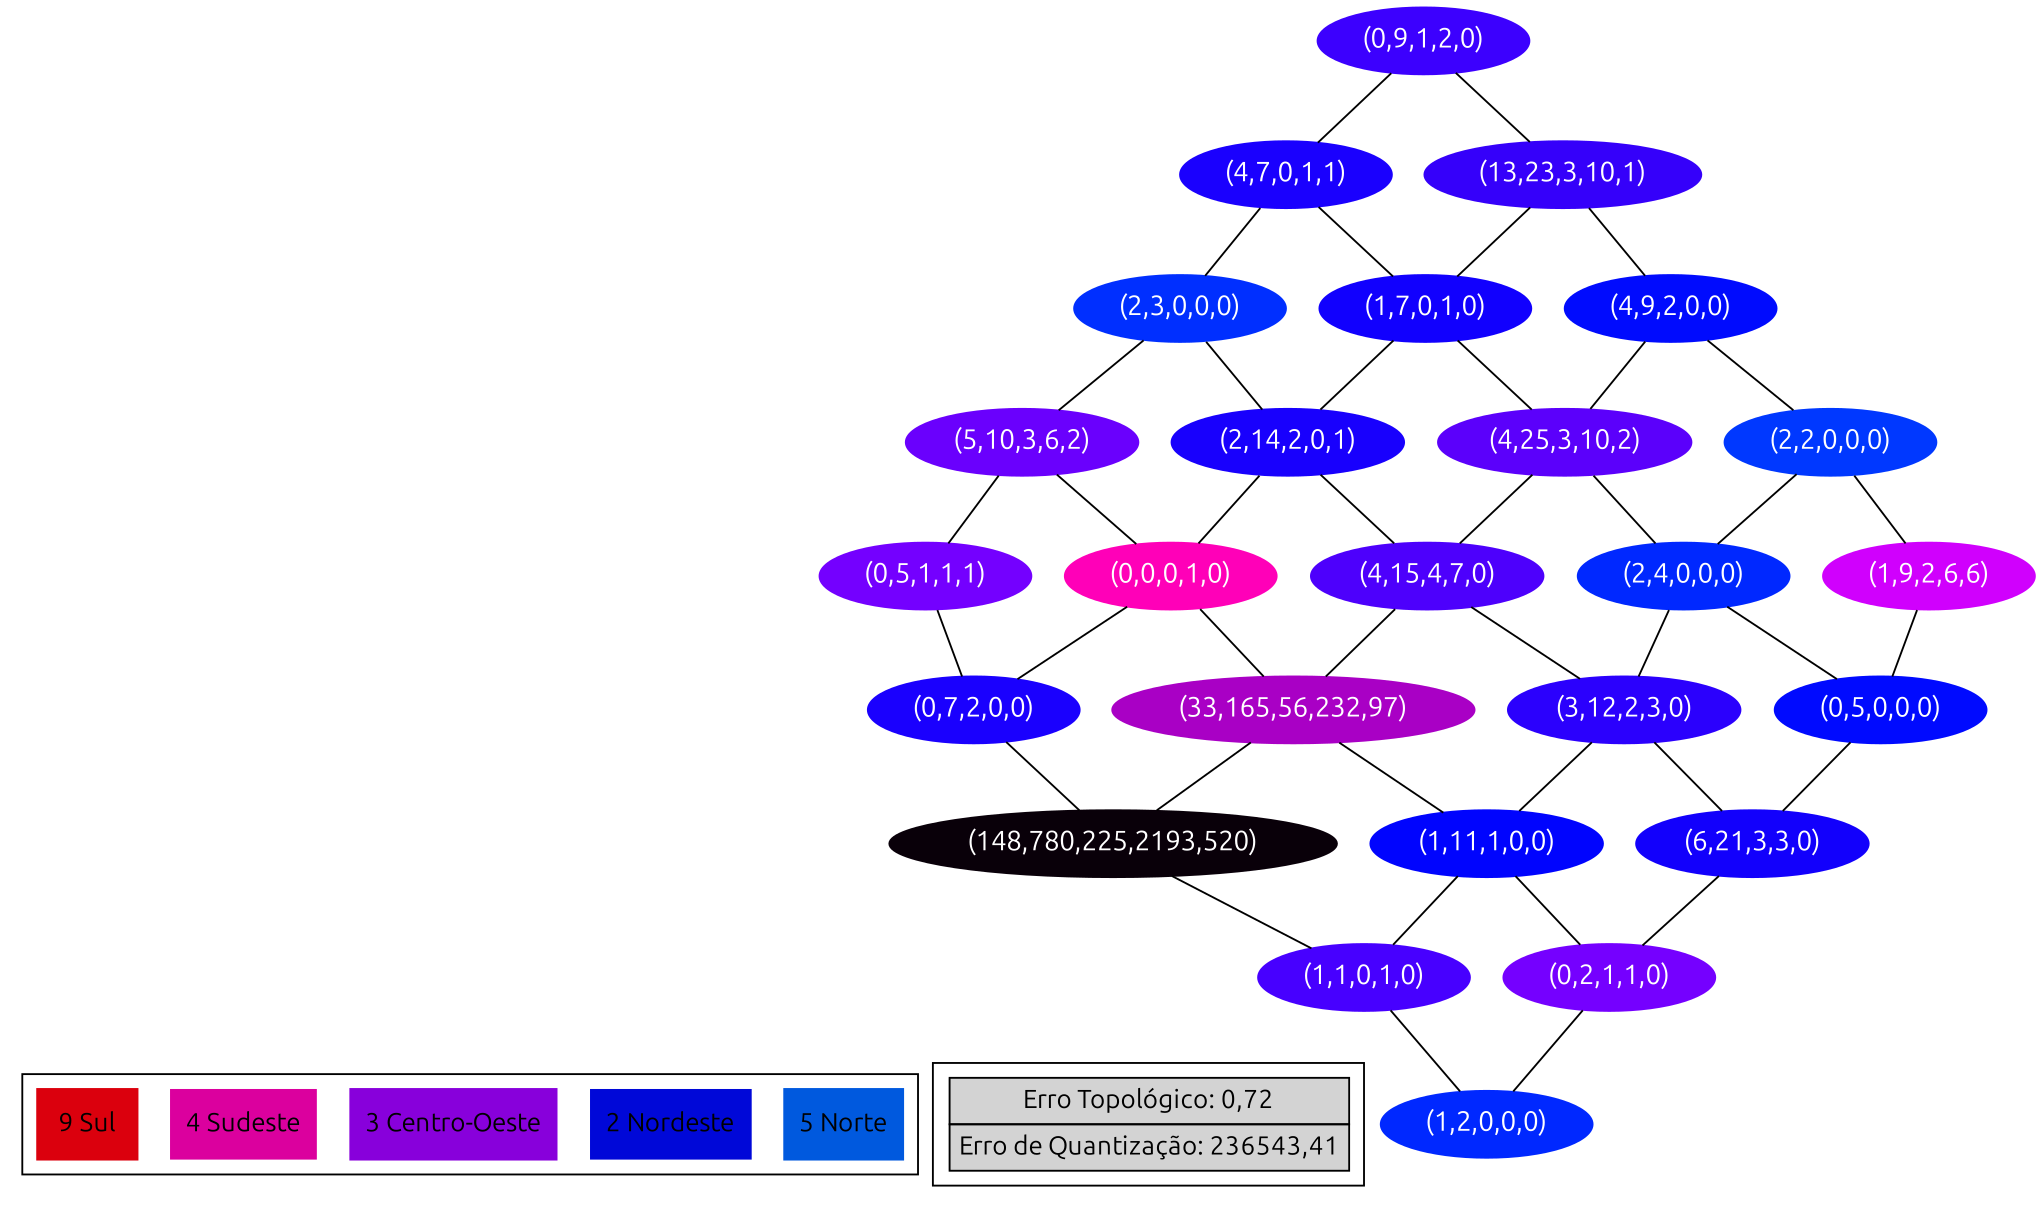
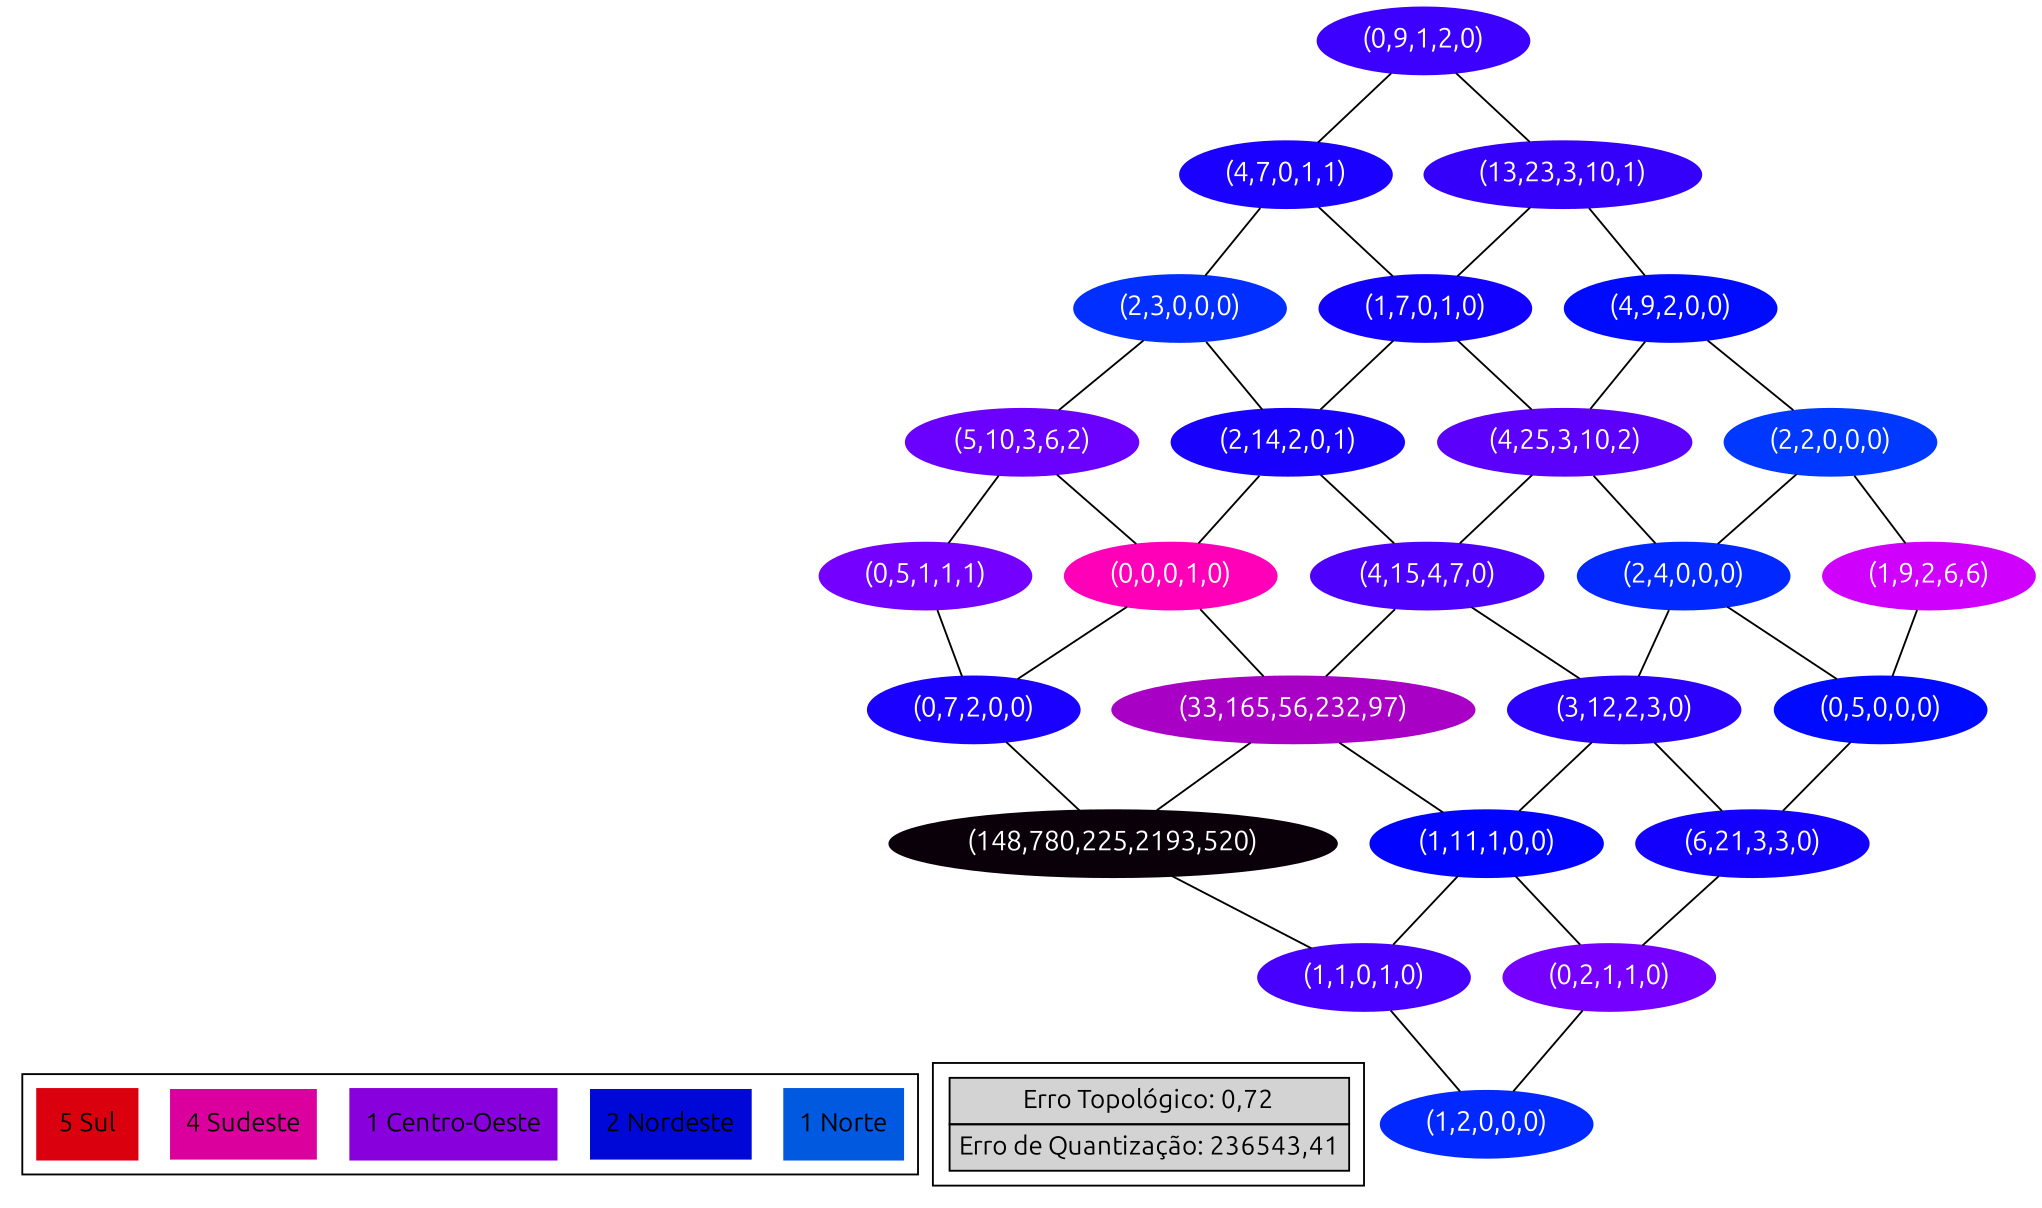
(87, 1124) -> (87, 1124)
(453, 1124) -> (453, 1124)
(844, 1124) -> (844, 1124)
